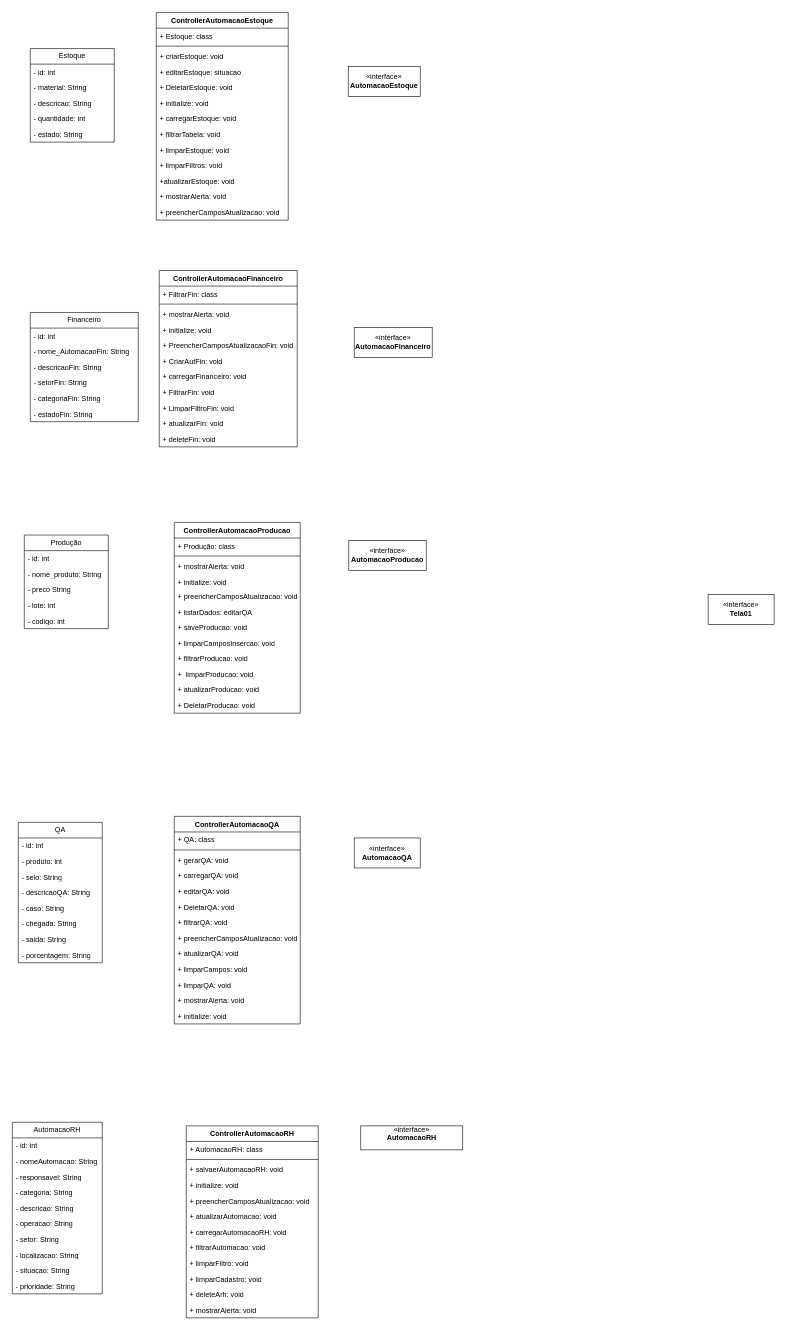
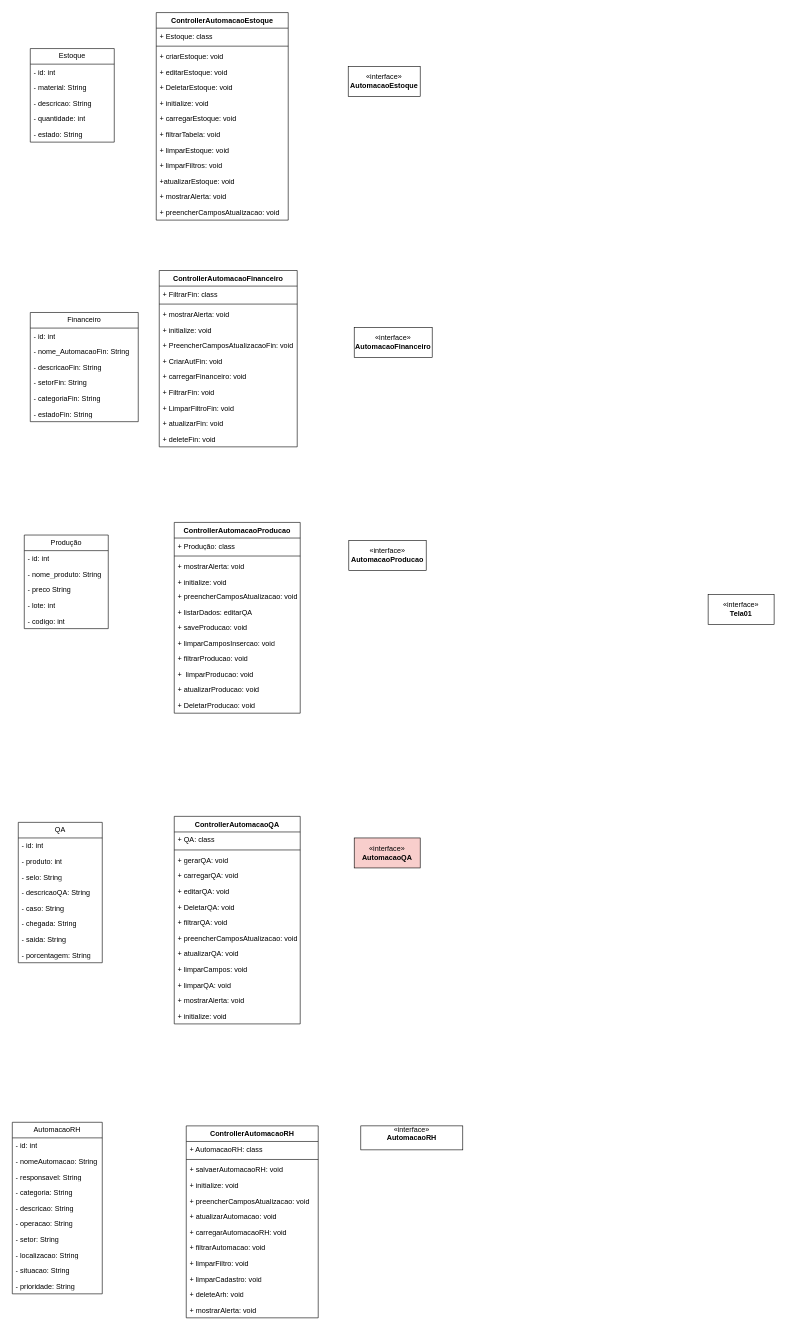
(206, 72) -> (198, 72)
(387, 853) -> (387, 853)
